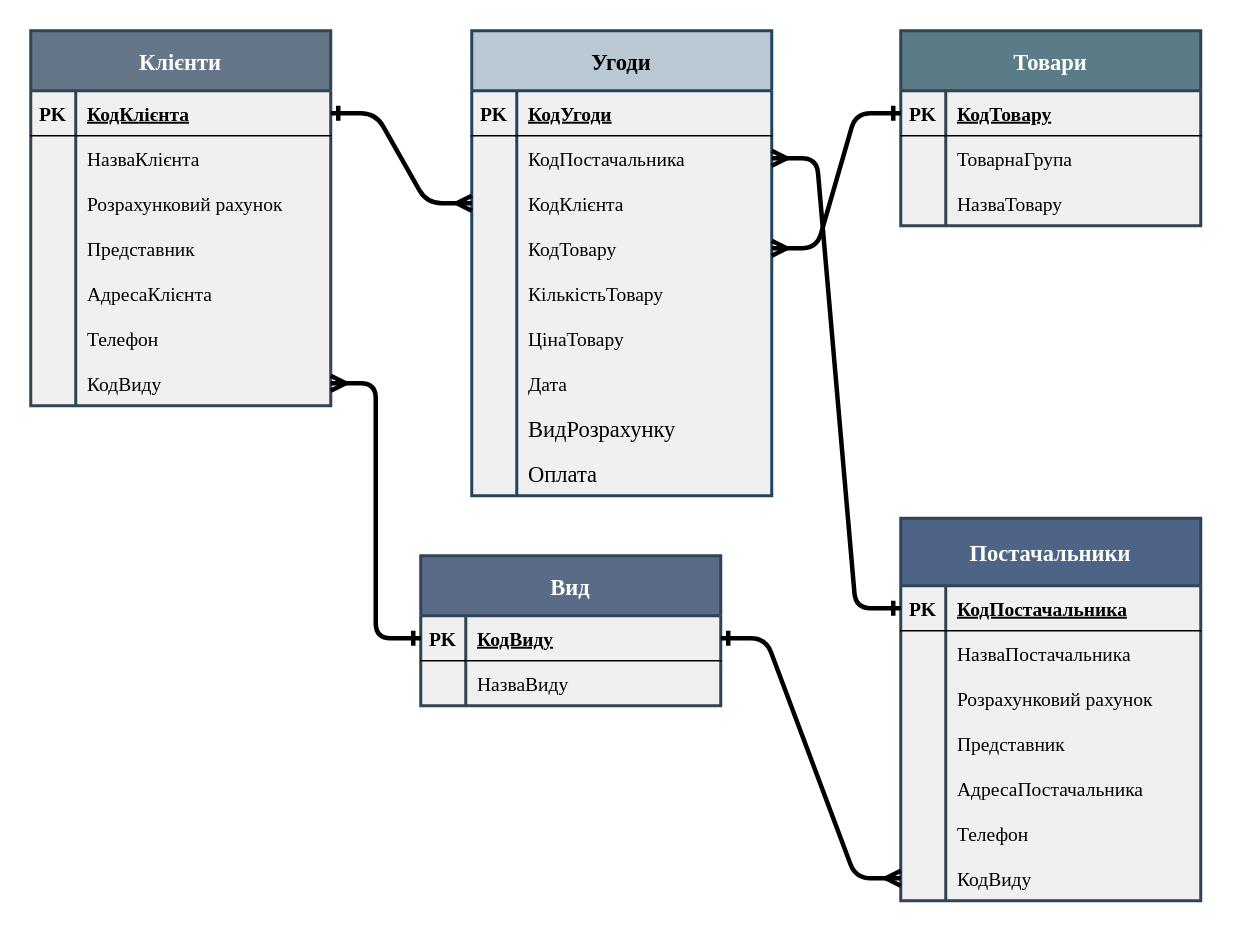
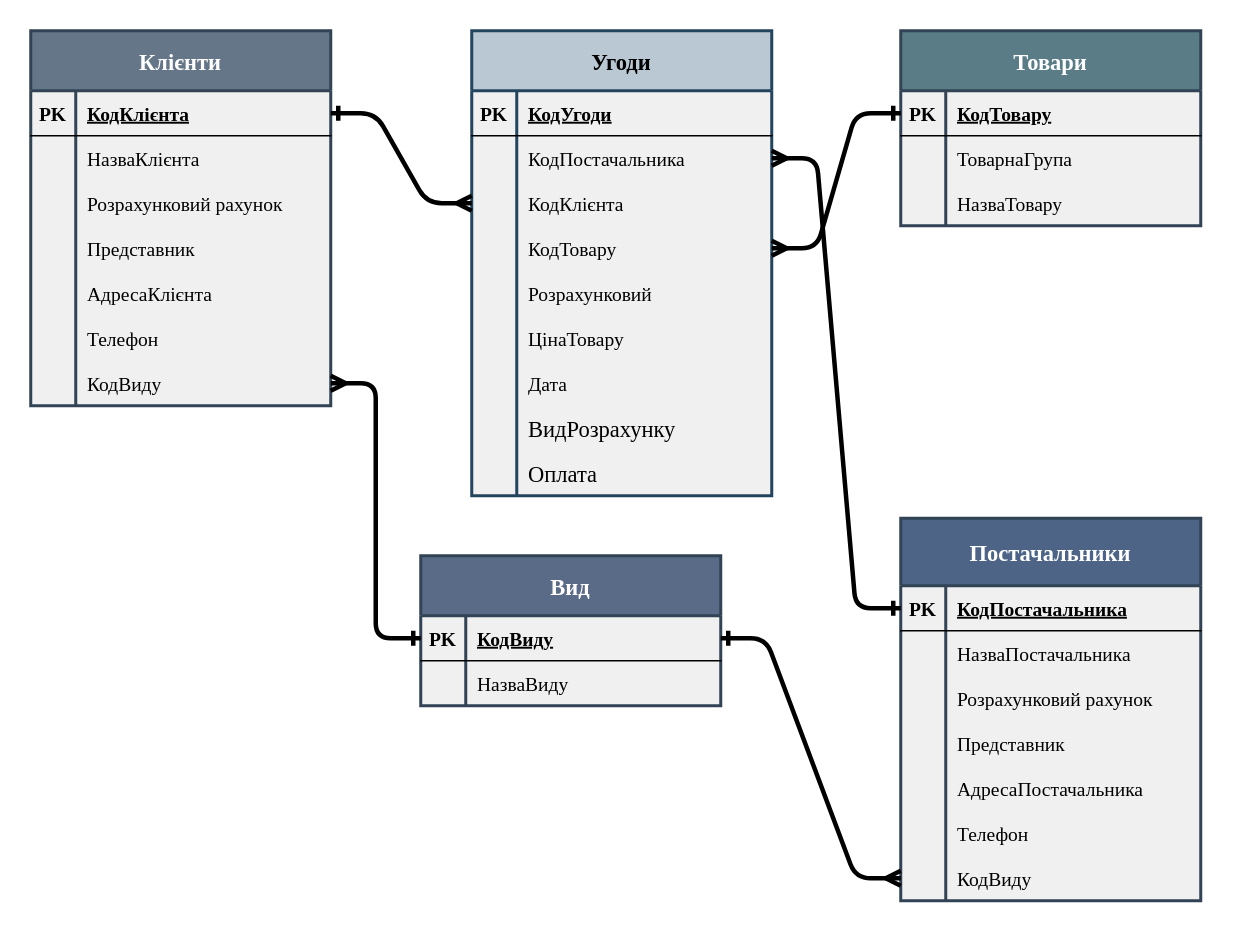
(610, 294) -> (599, 294)
